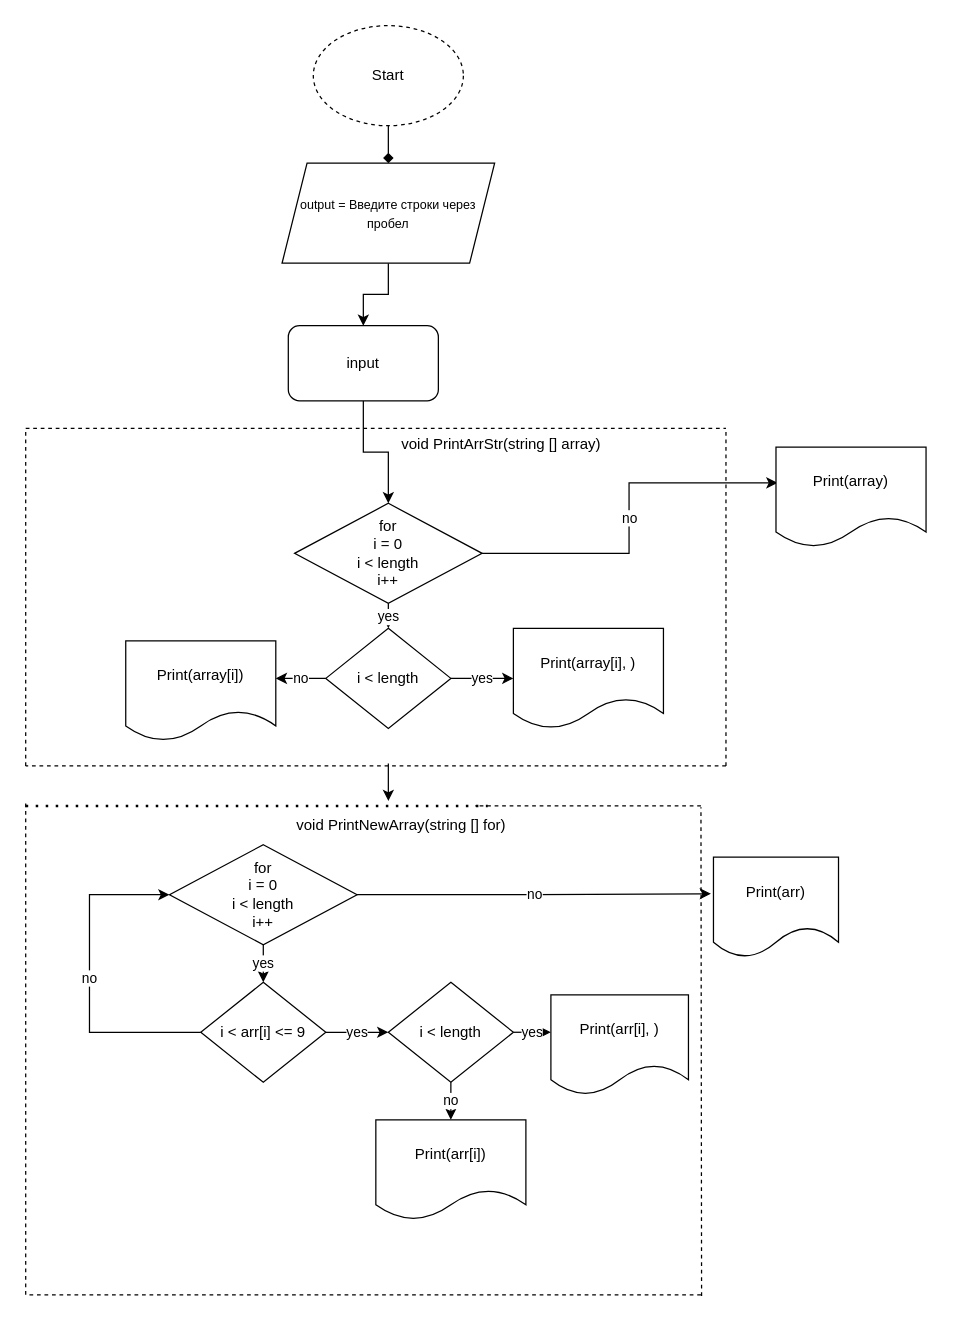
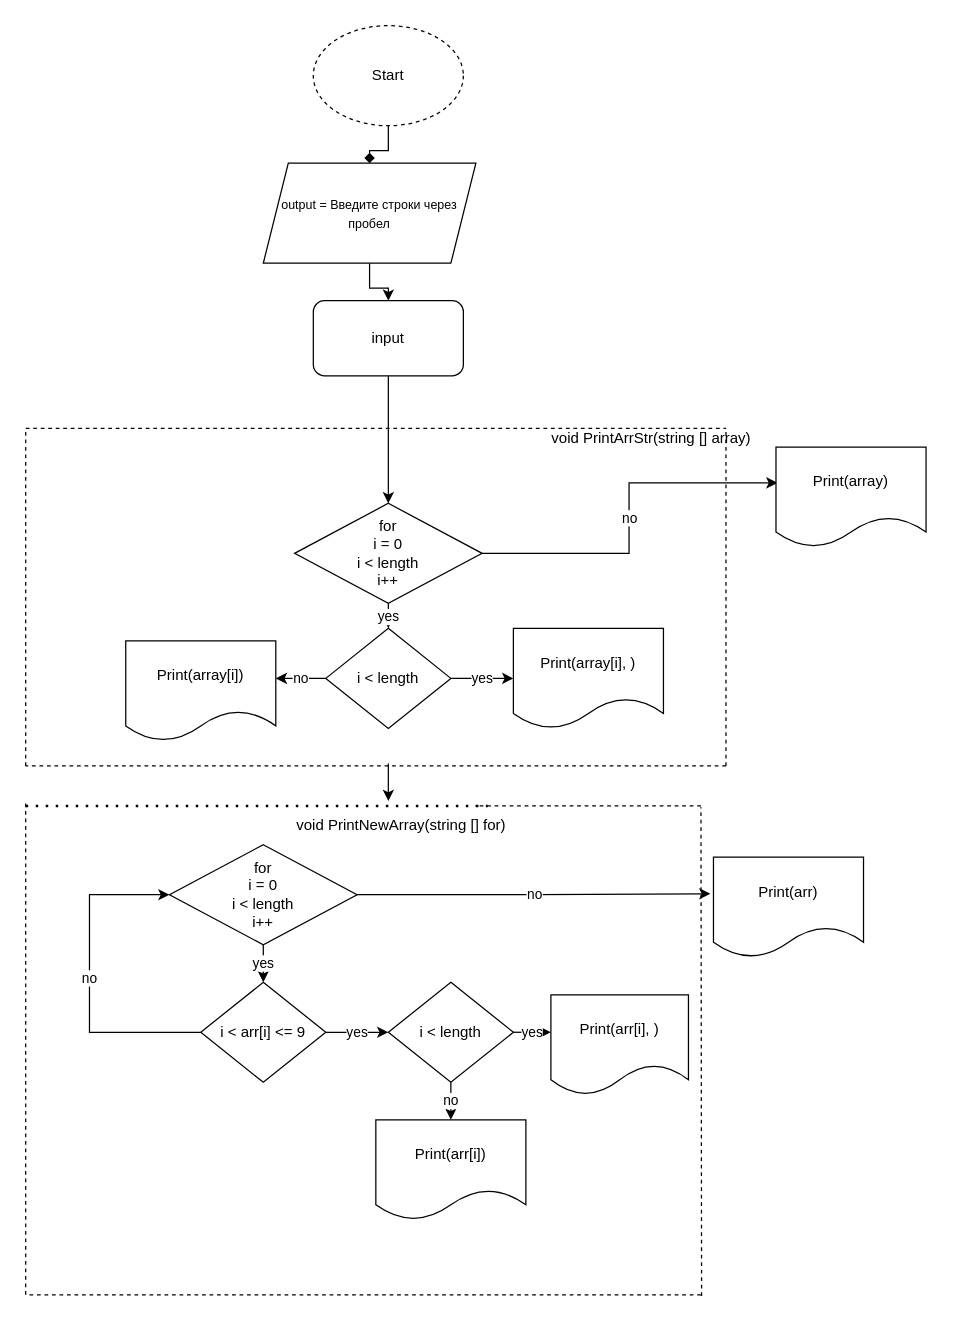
(388, 213) -> (369, 213)
(363, 363) -> (388, 338)
(501, 444) -> (651, 438)
(776, 907) -> (788, 907)
